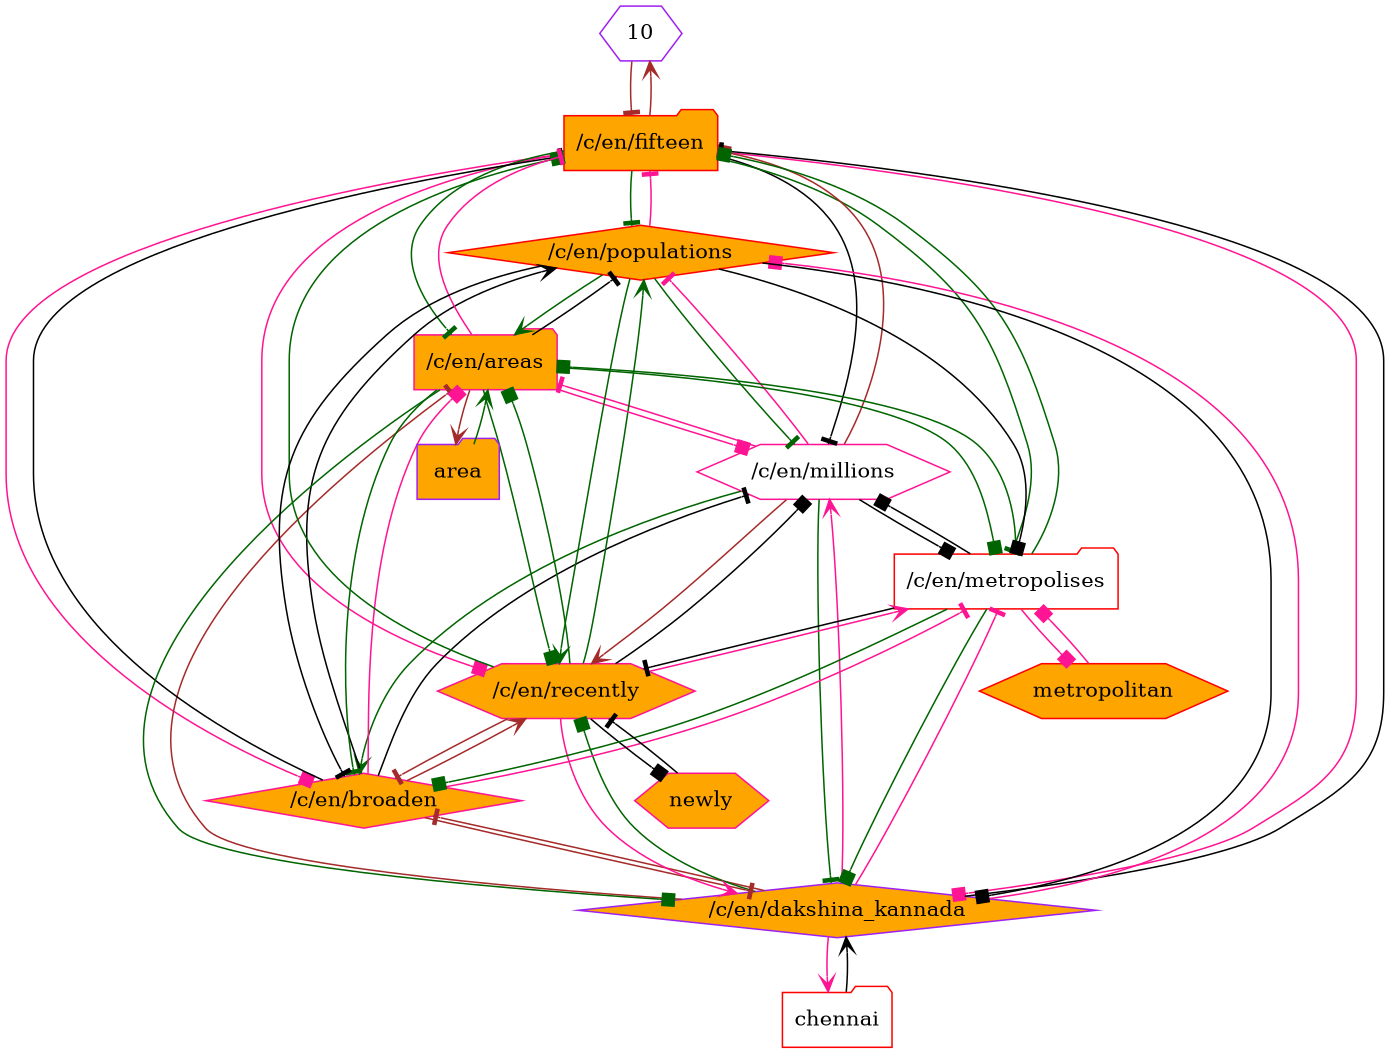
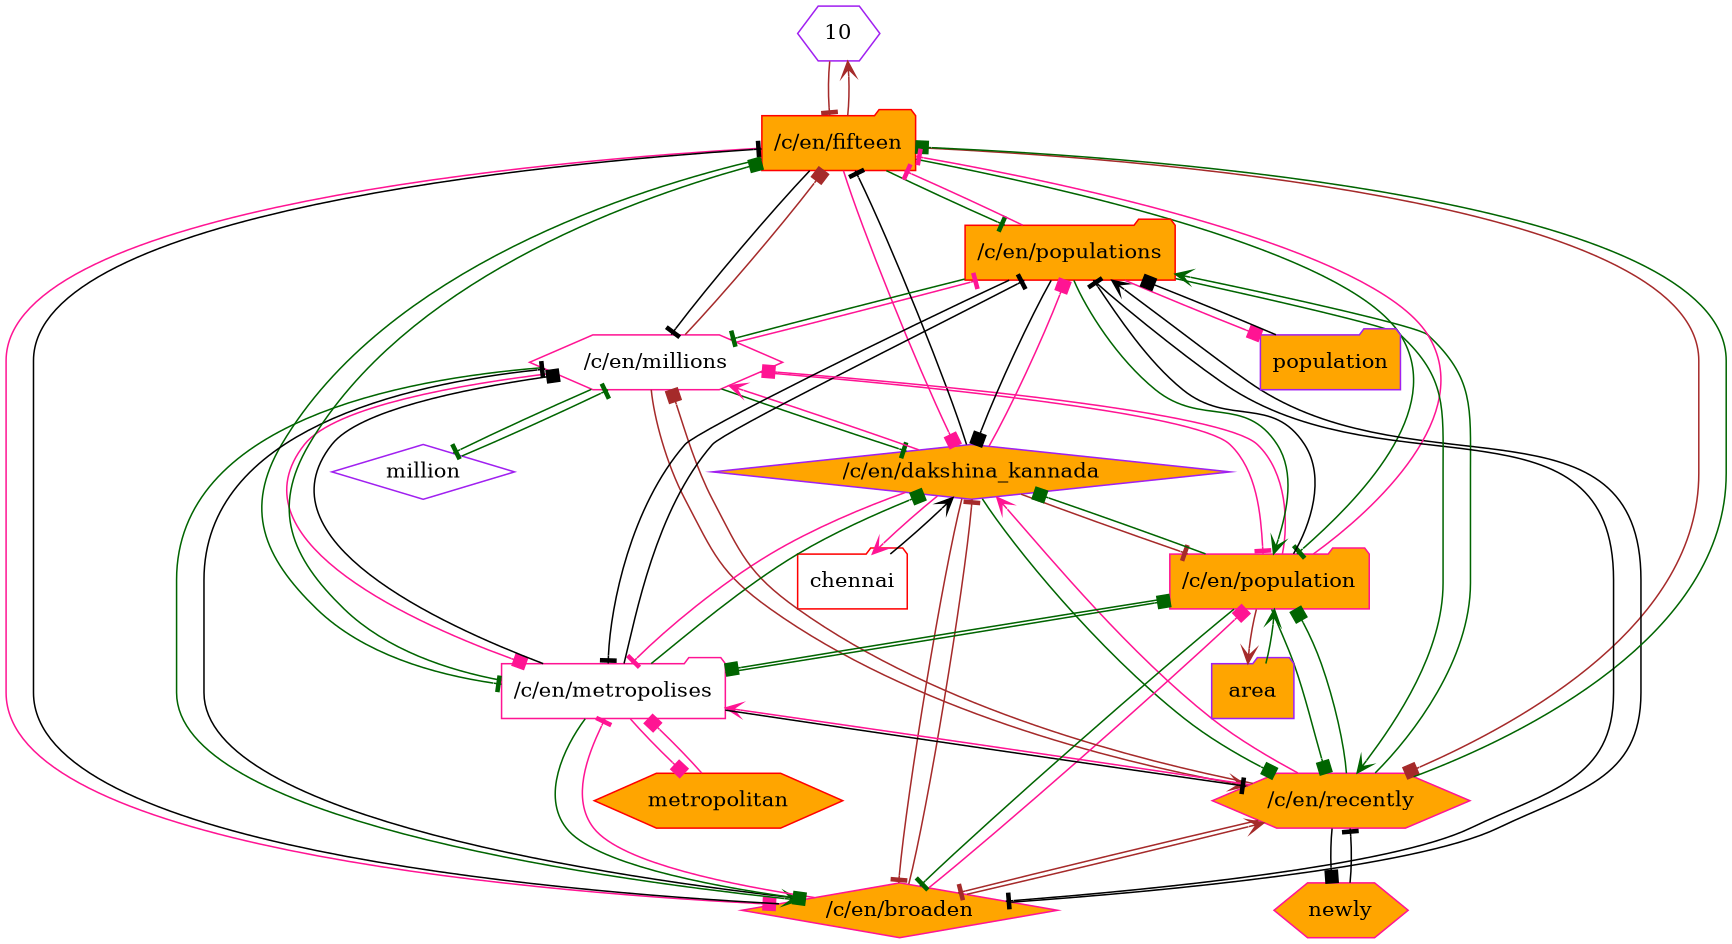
(641, 253) -> (1070, 253)
(925, 355) -> (744, 411)
(486, 362) -> (1270, 581)
none -> (1330, 362)
(262, 371) -> (1626, 274)
none -> (758, 417)
none -> (423, 472)
(899, 523) -> (305, 537)
(1006, 581) -> (613, 691)
(710, 592) -> (905, 672)
